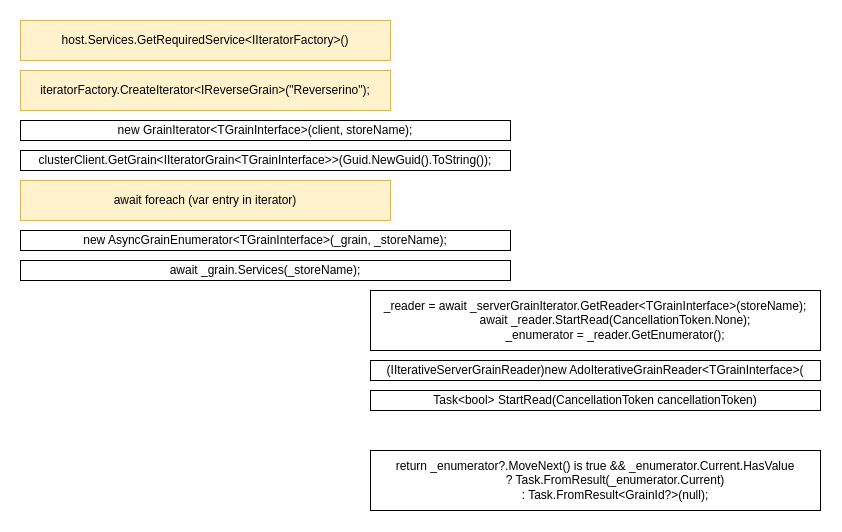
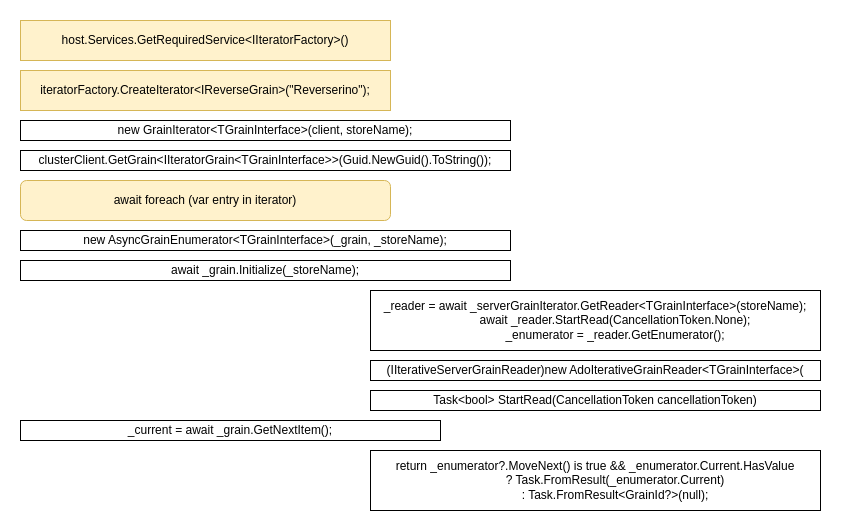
(206, 201) -> (206, 201)
(266, 271) -> (266, 271)
none -> (231, 431)
